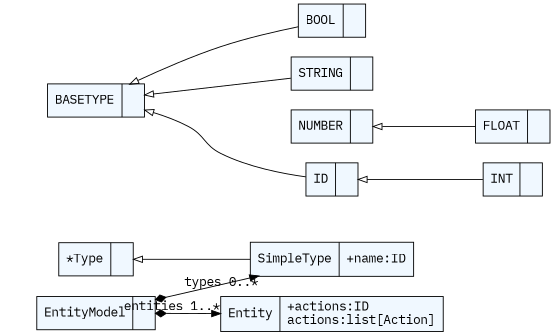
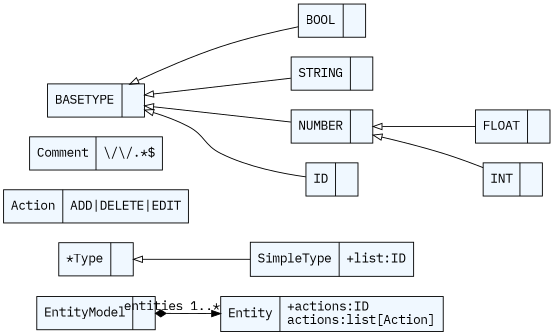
none -> (222, 114)
none -> (96, 153)
(425, 179) -> (433, 150)
none -> (96, 206)
(376, 259) -> (376, 259)
(208, 288) -> none
